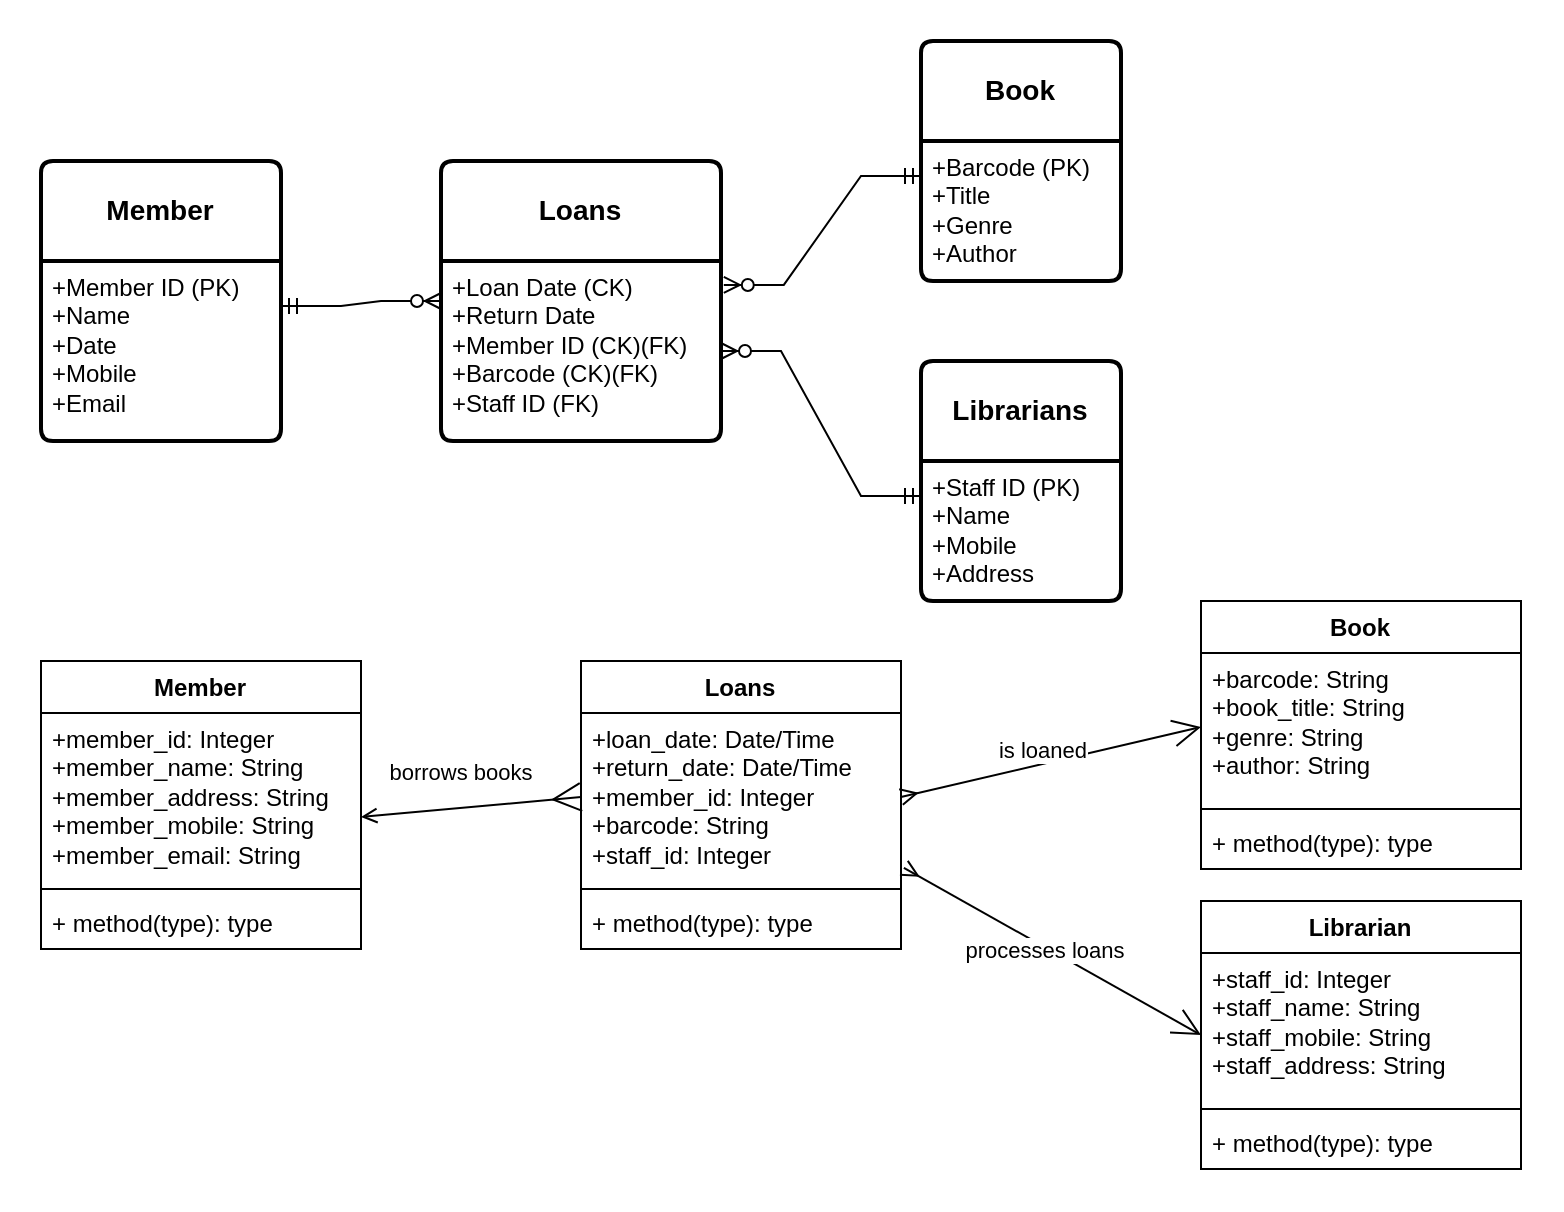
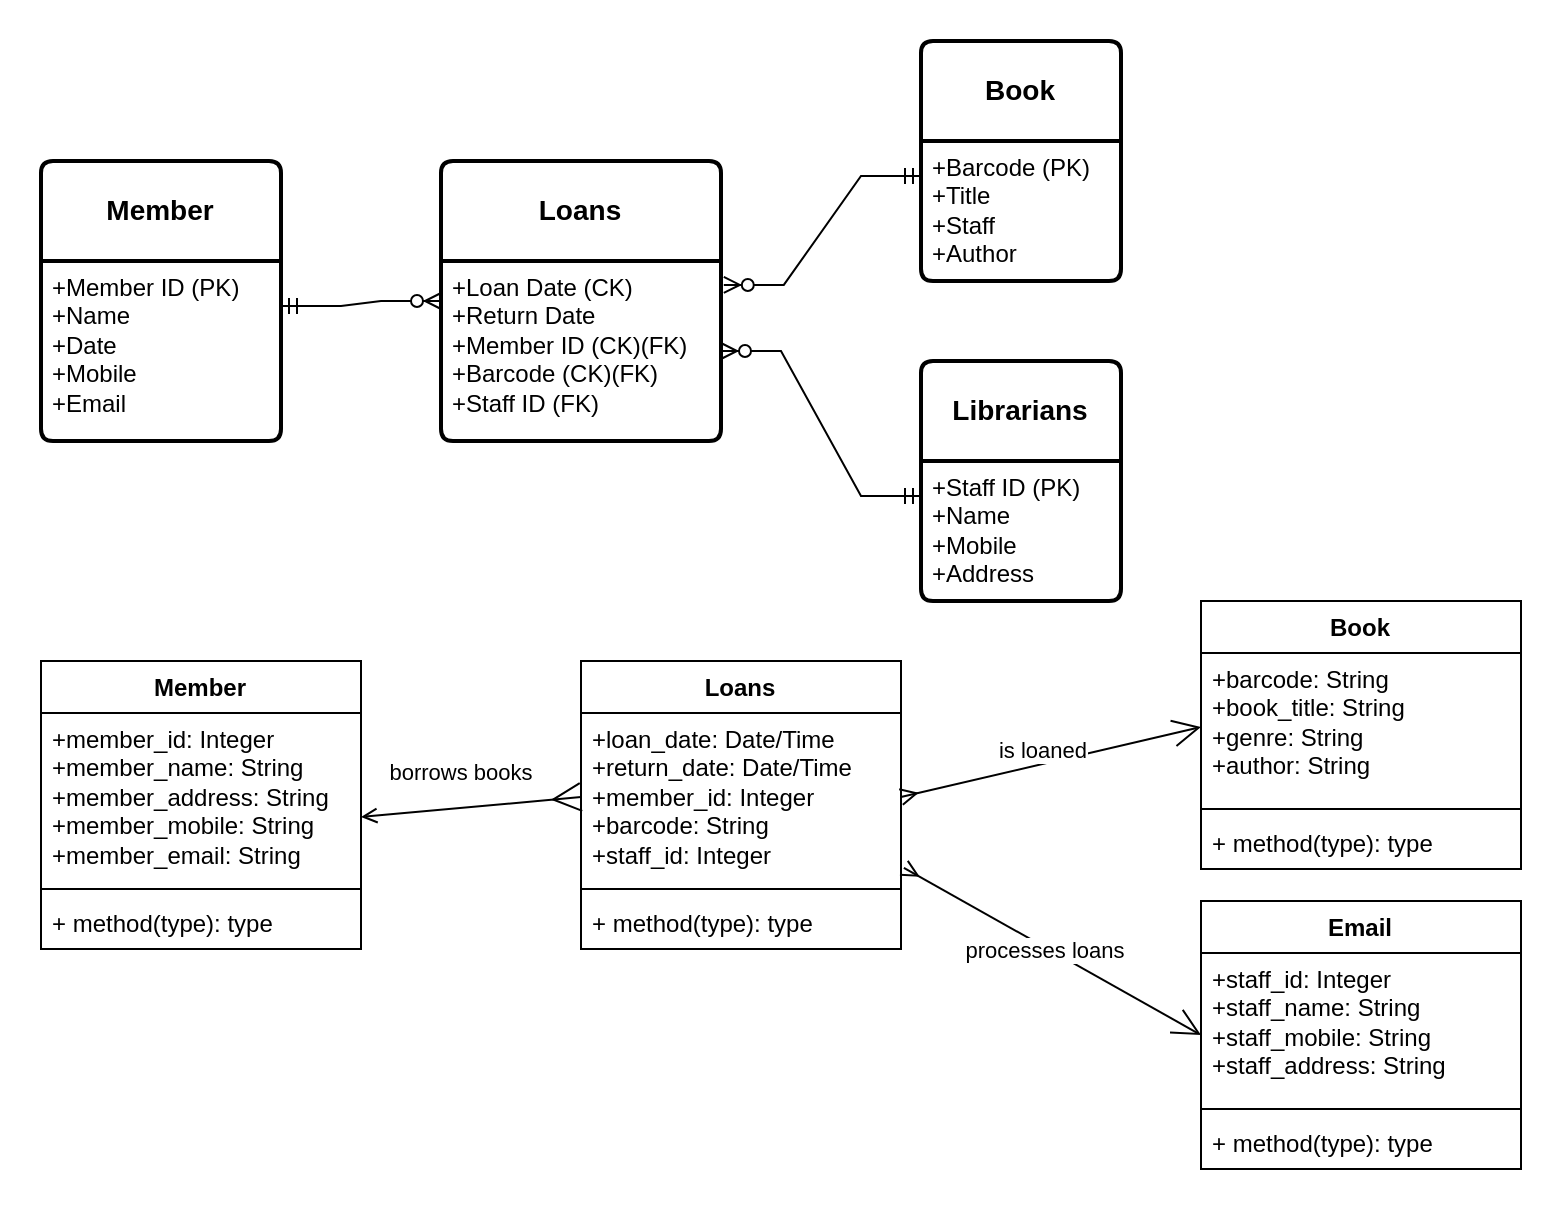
(1017, 213) -> (1017, 213)
(1361, 929) -> (1361, 929)
